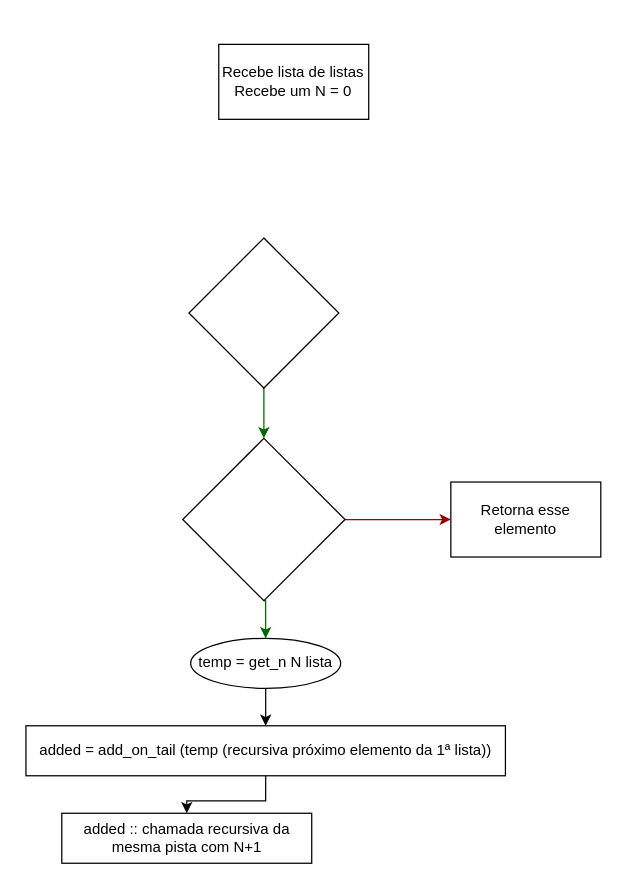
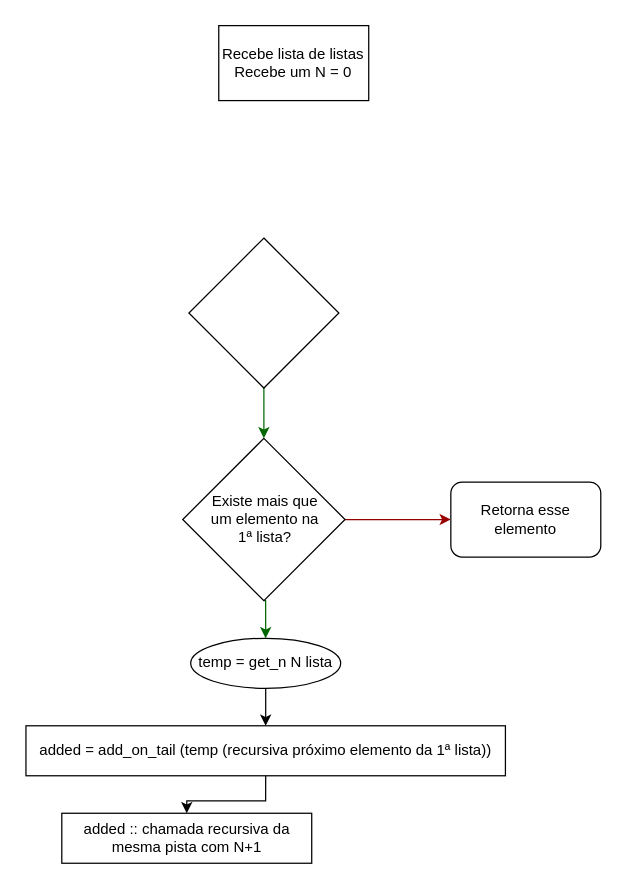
(293, 82) -> (293, 63)
none -> (265, 520)
(526, 520) -> (526, 520)
